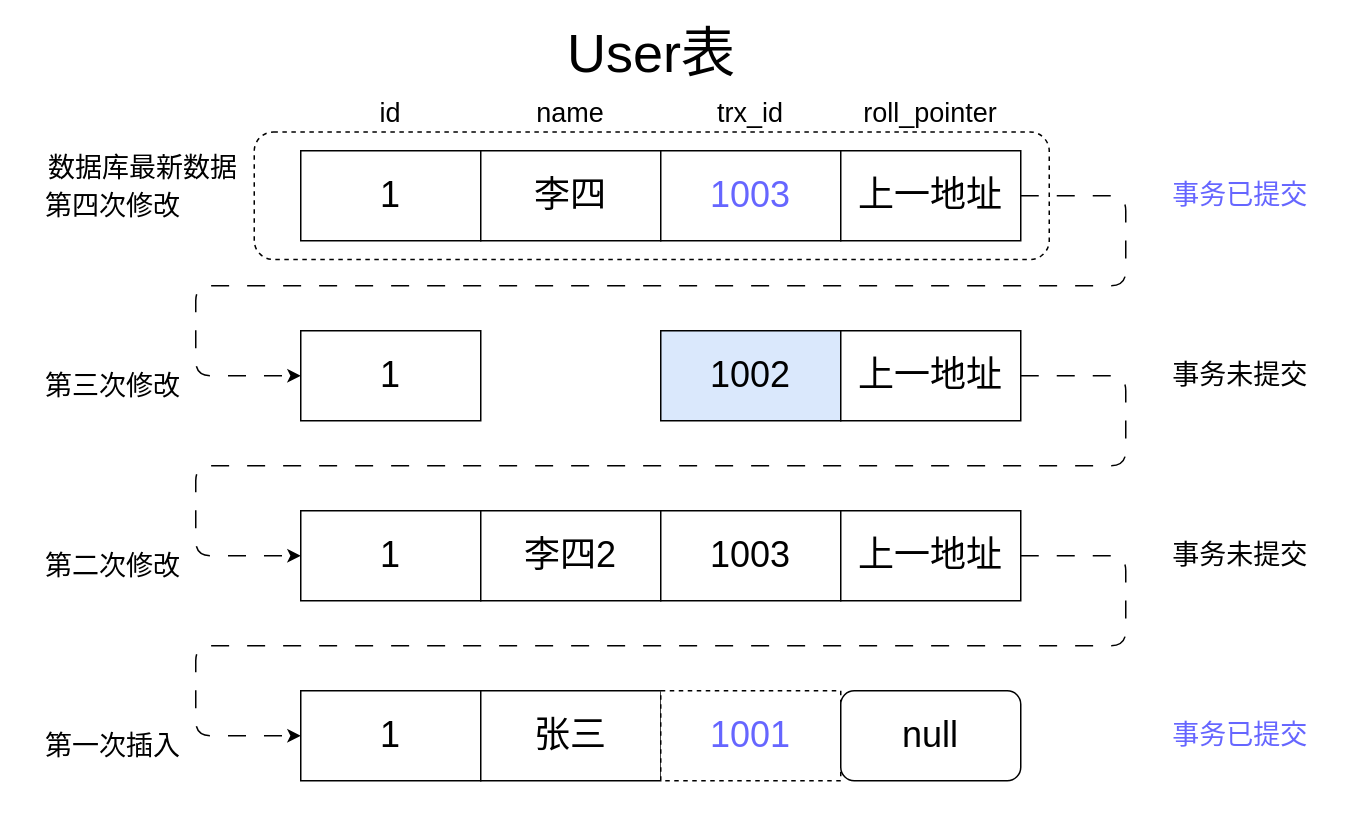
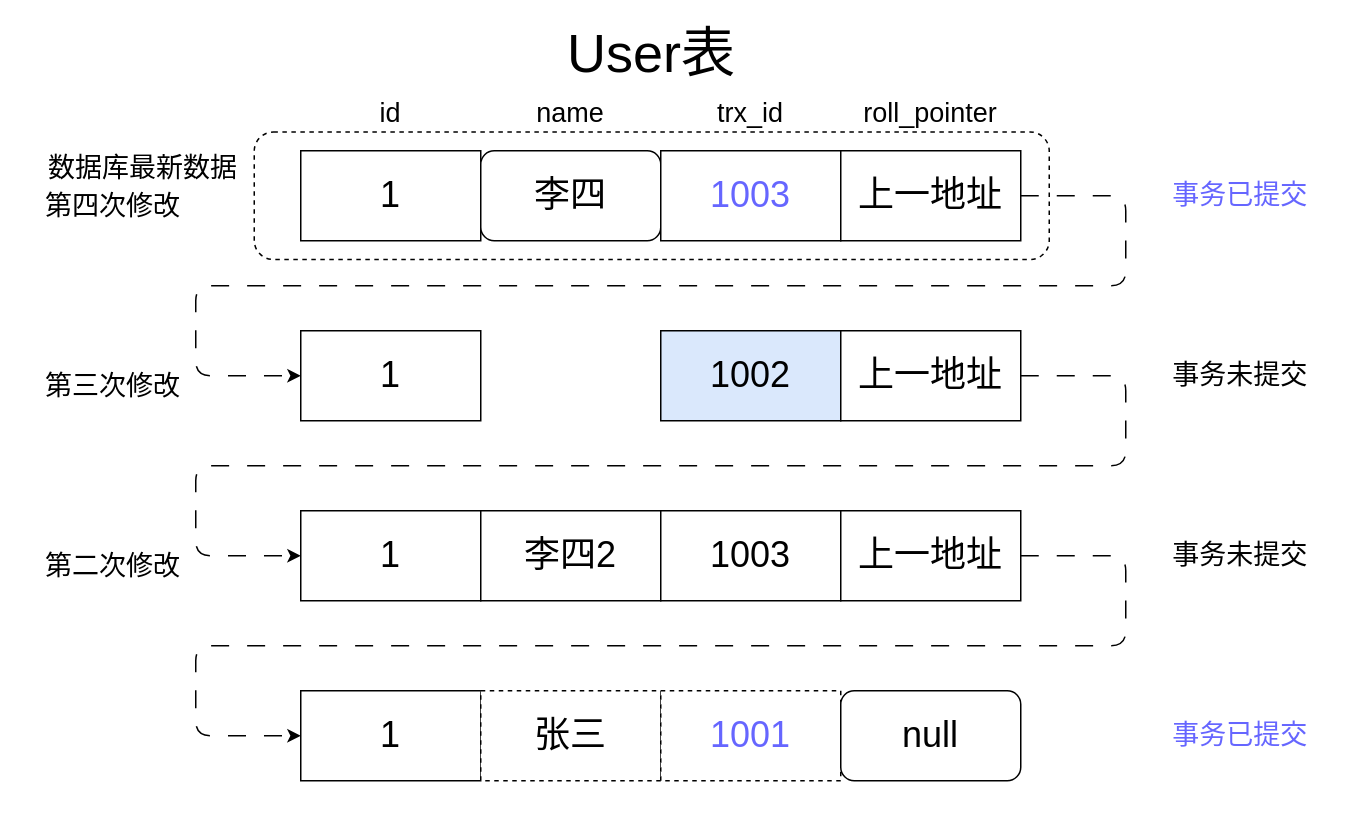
(571, 196) -> (571, 196)
(113, 736) -> none
(571, 736) -> (571, 736)
